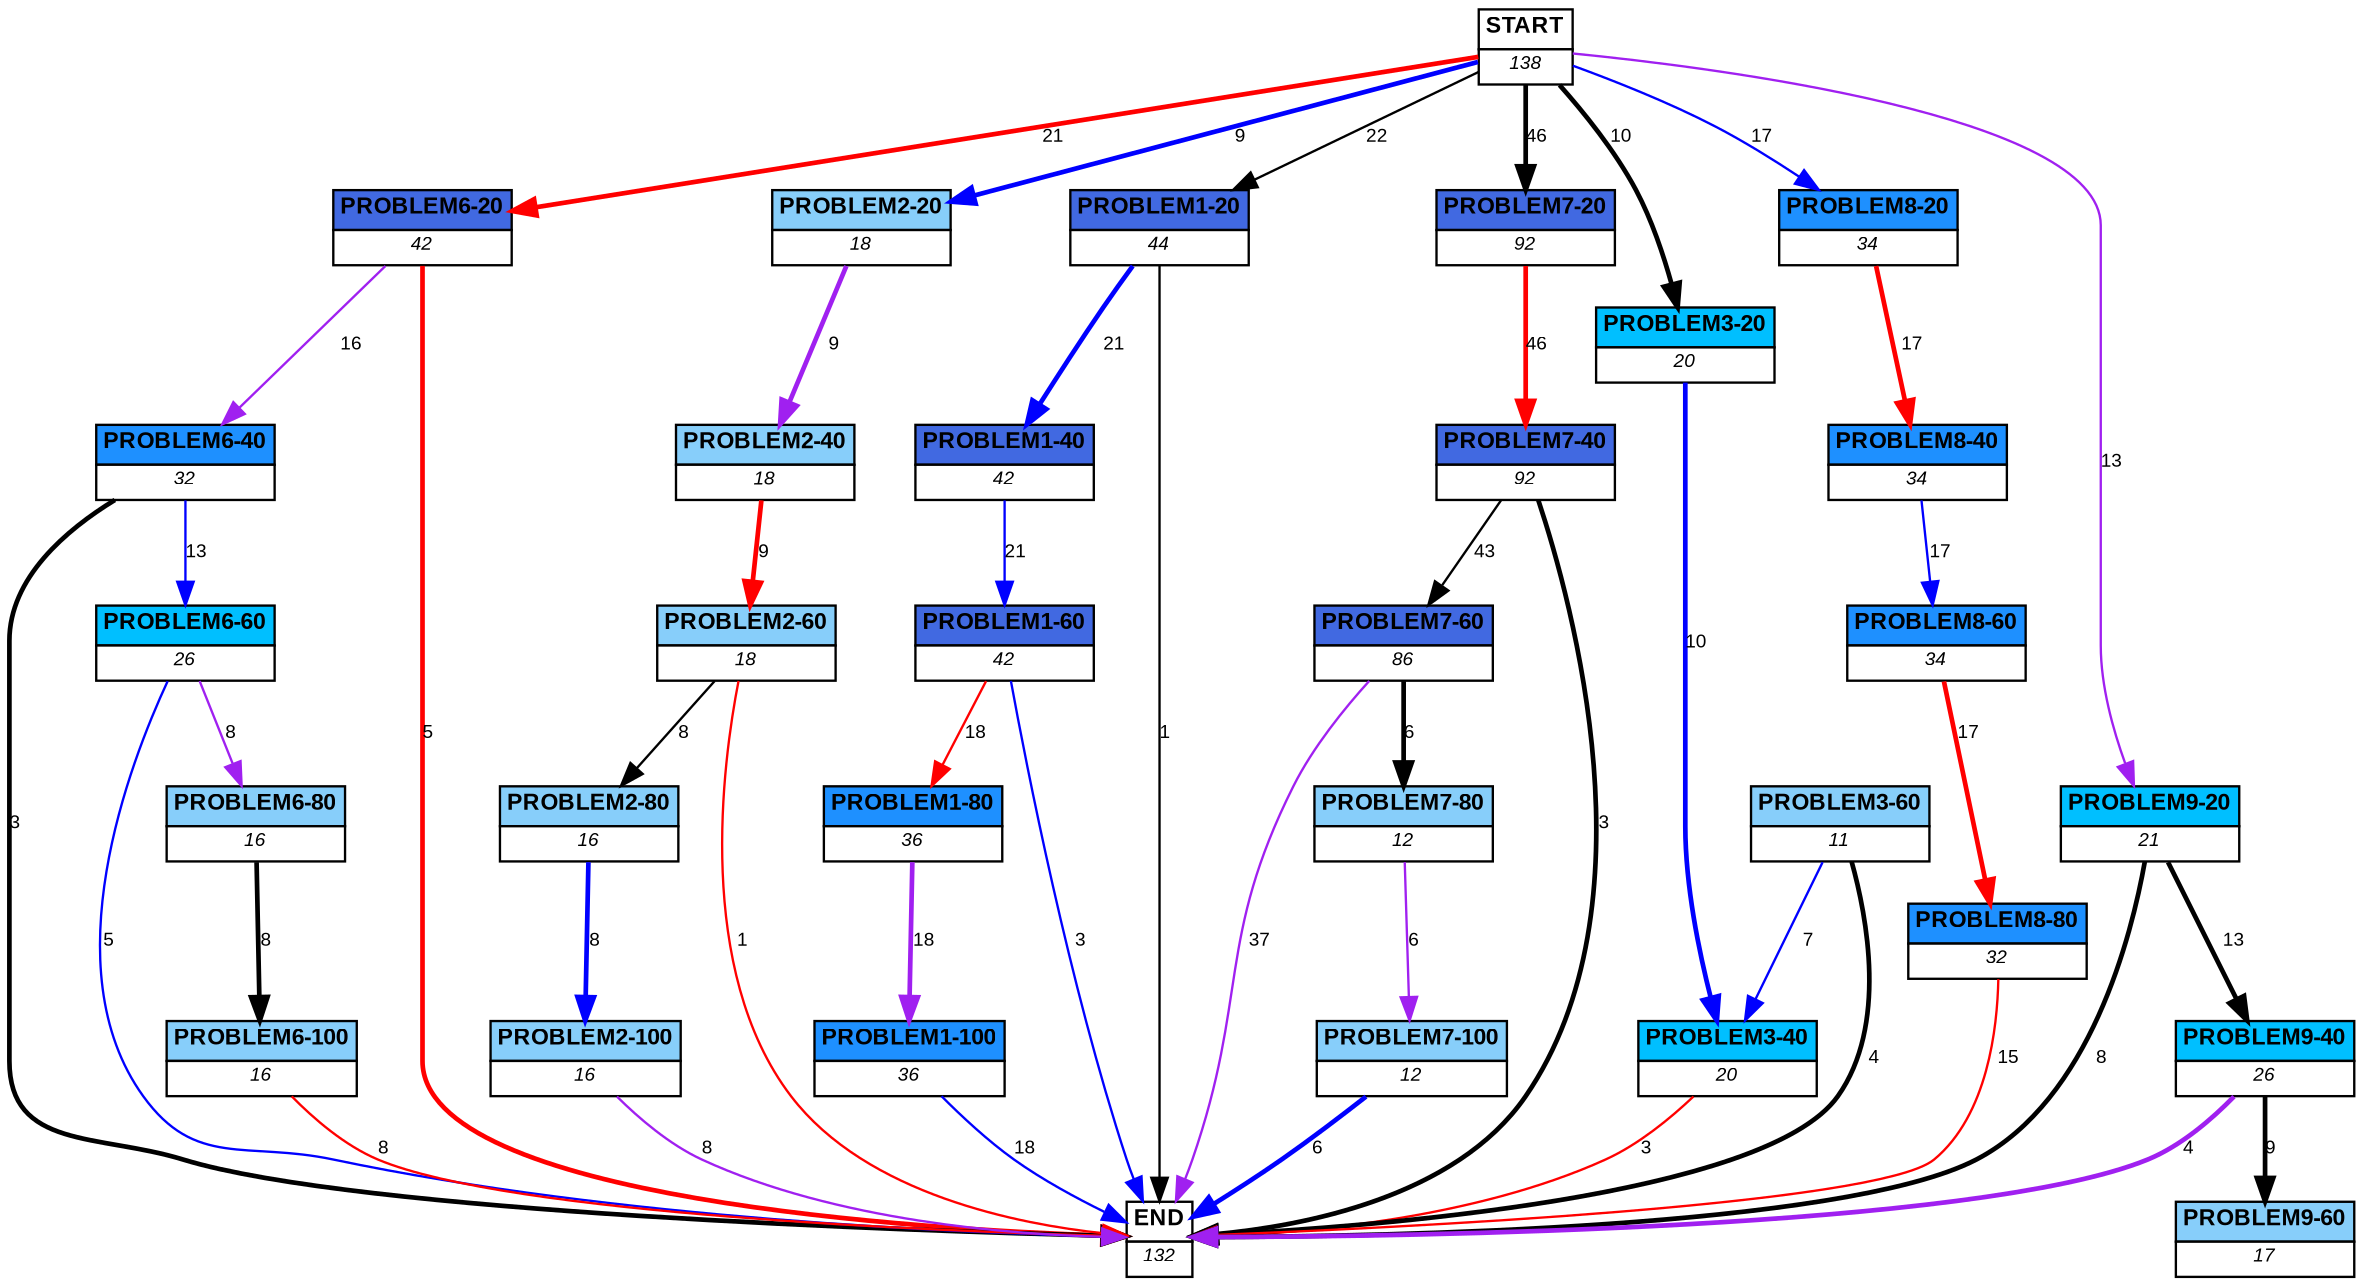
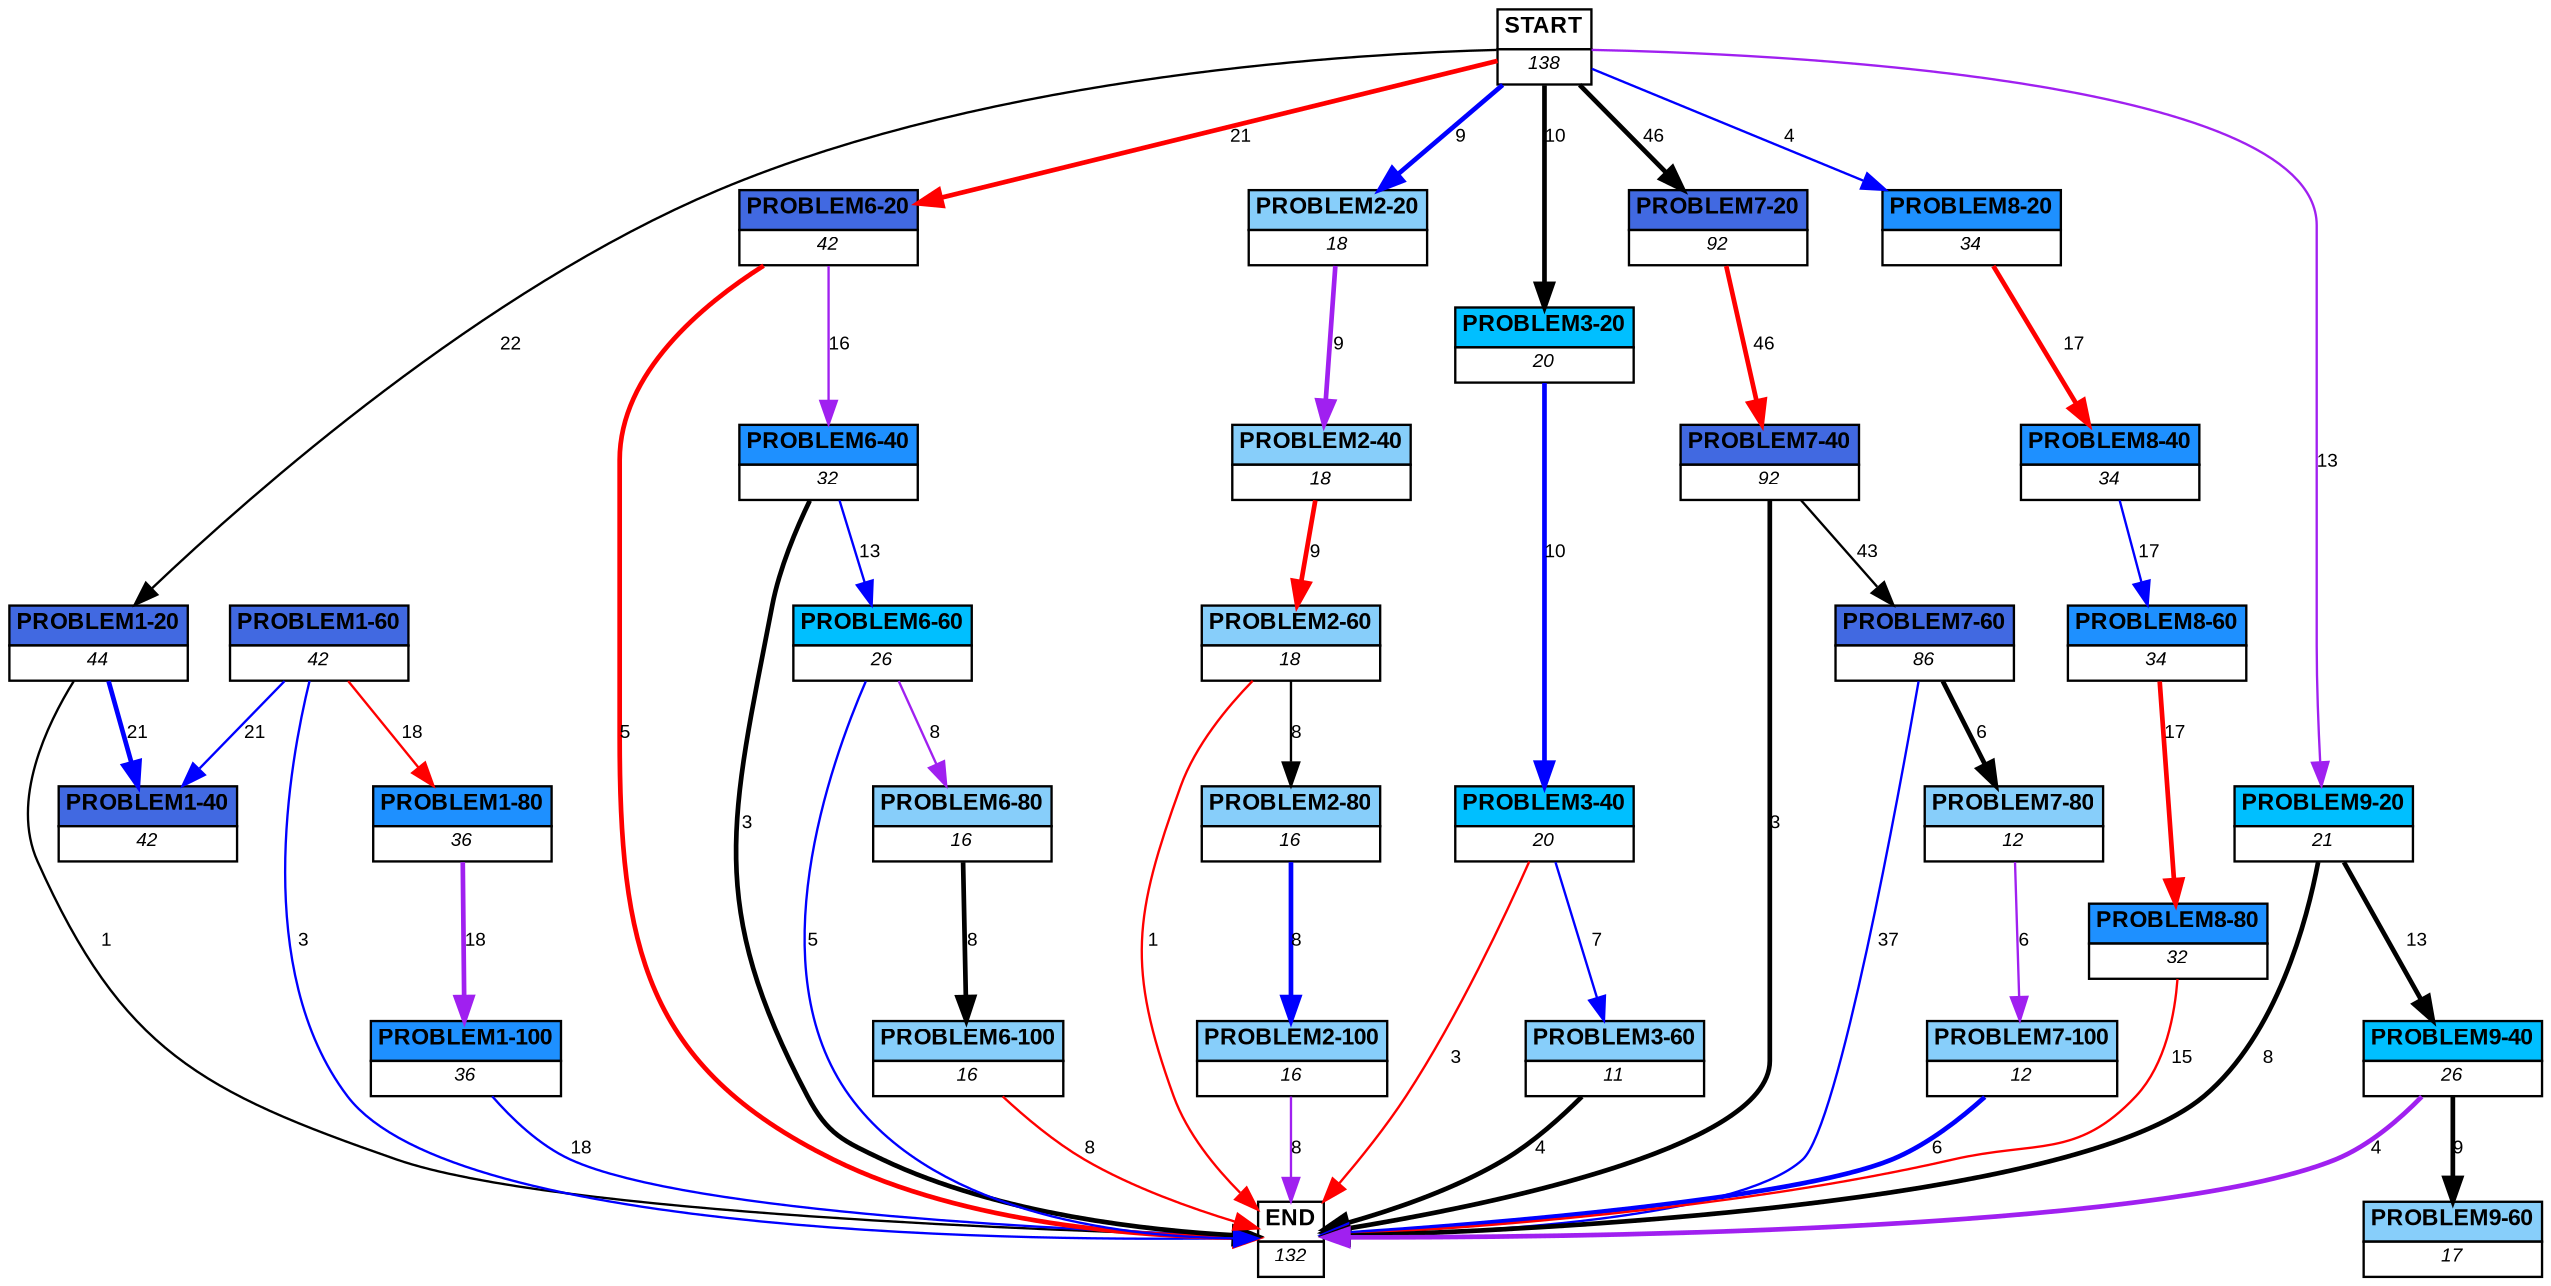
(1763, 137) -> (1790, 137)
(1005, 541) -> (242, 725)
(1245, 917) -> (1809, 1148)
(1789, 931) -> (1576, 930)
